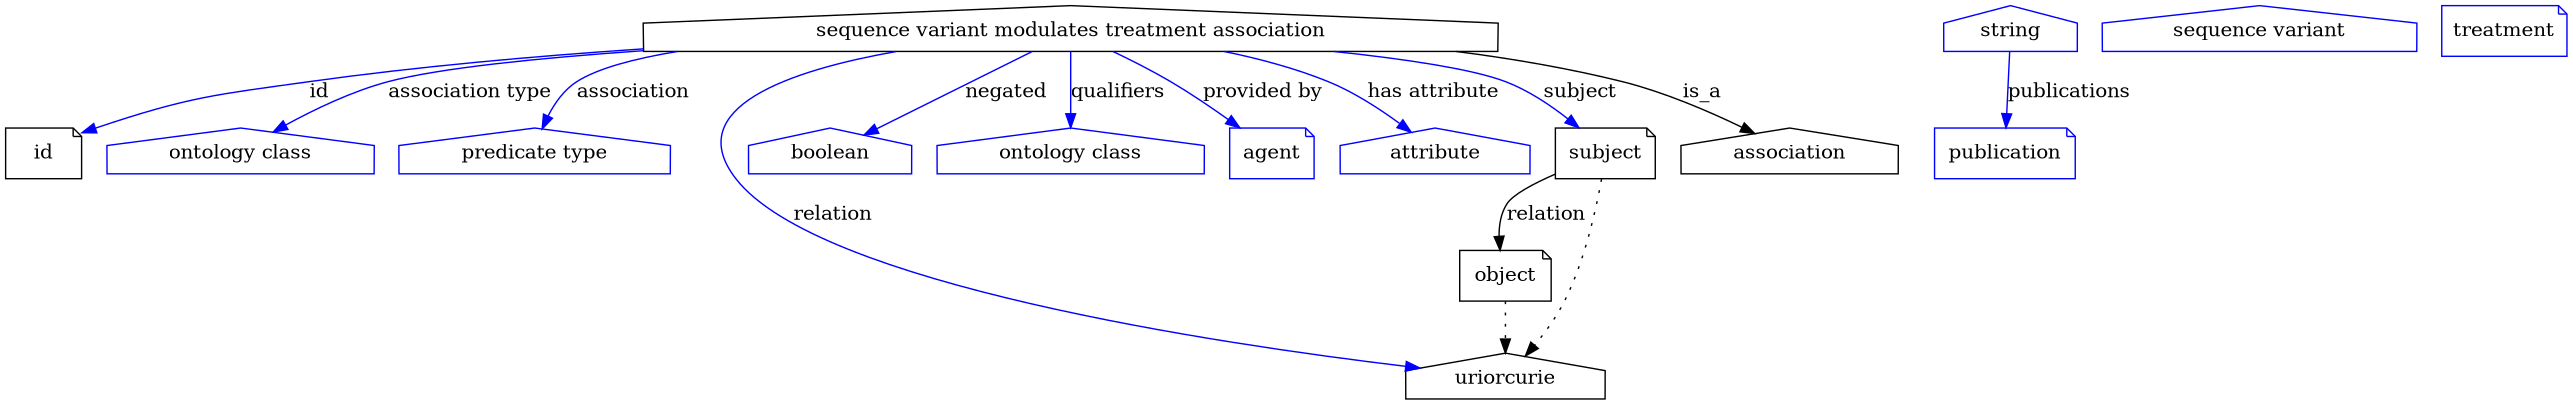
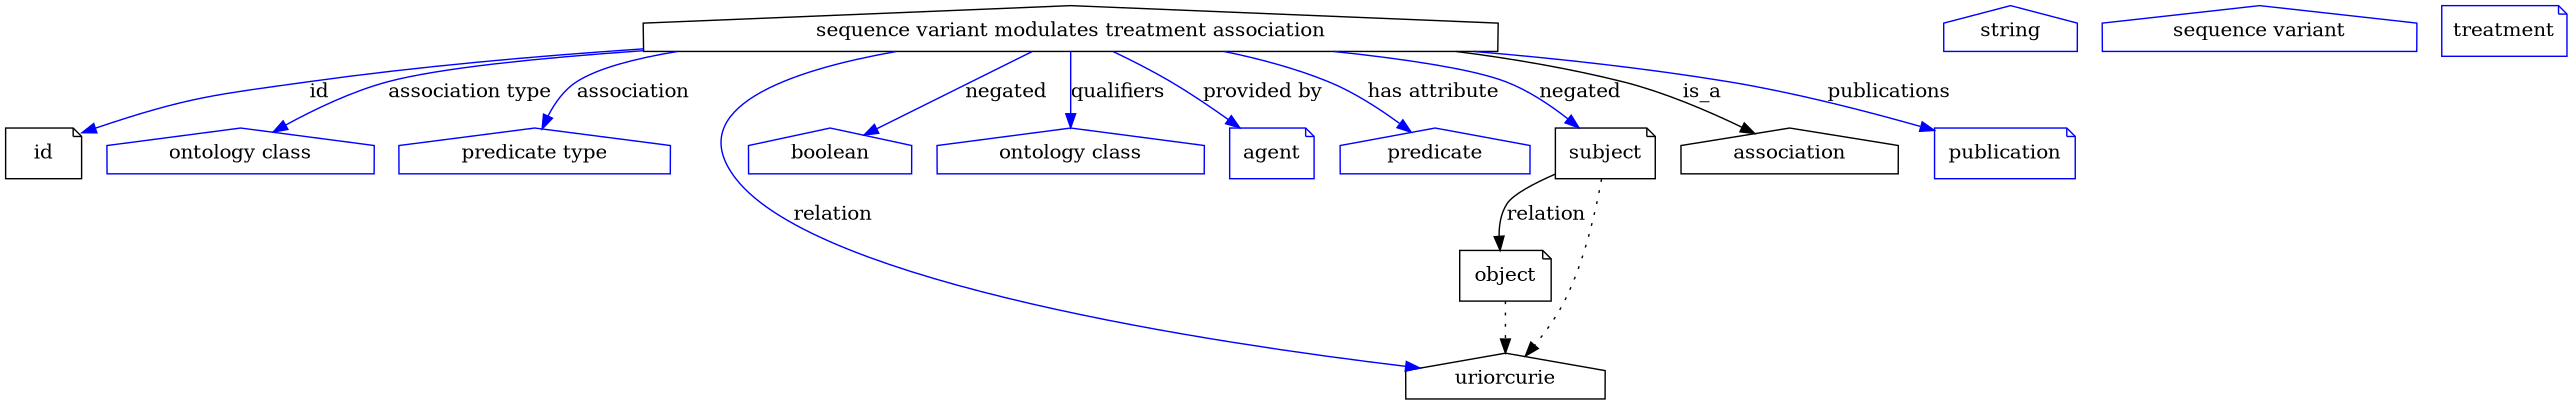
(2008, 83) -> (1699, 77)
(1580, 92) -> (1580, 92)
(1435, 153) -> (1435, 153)
